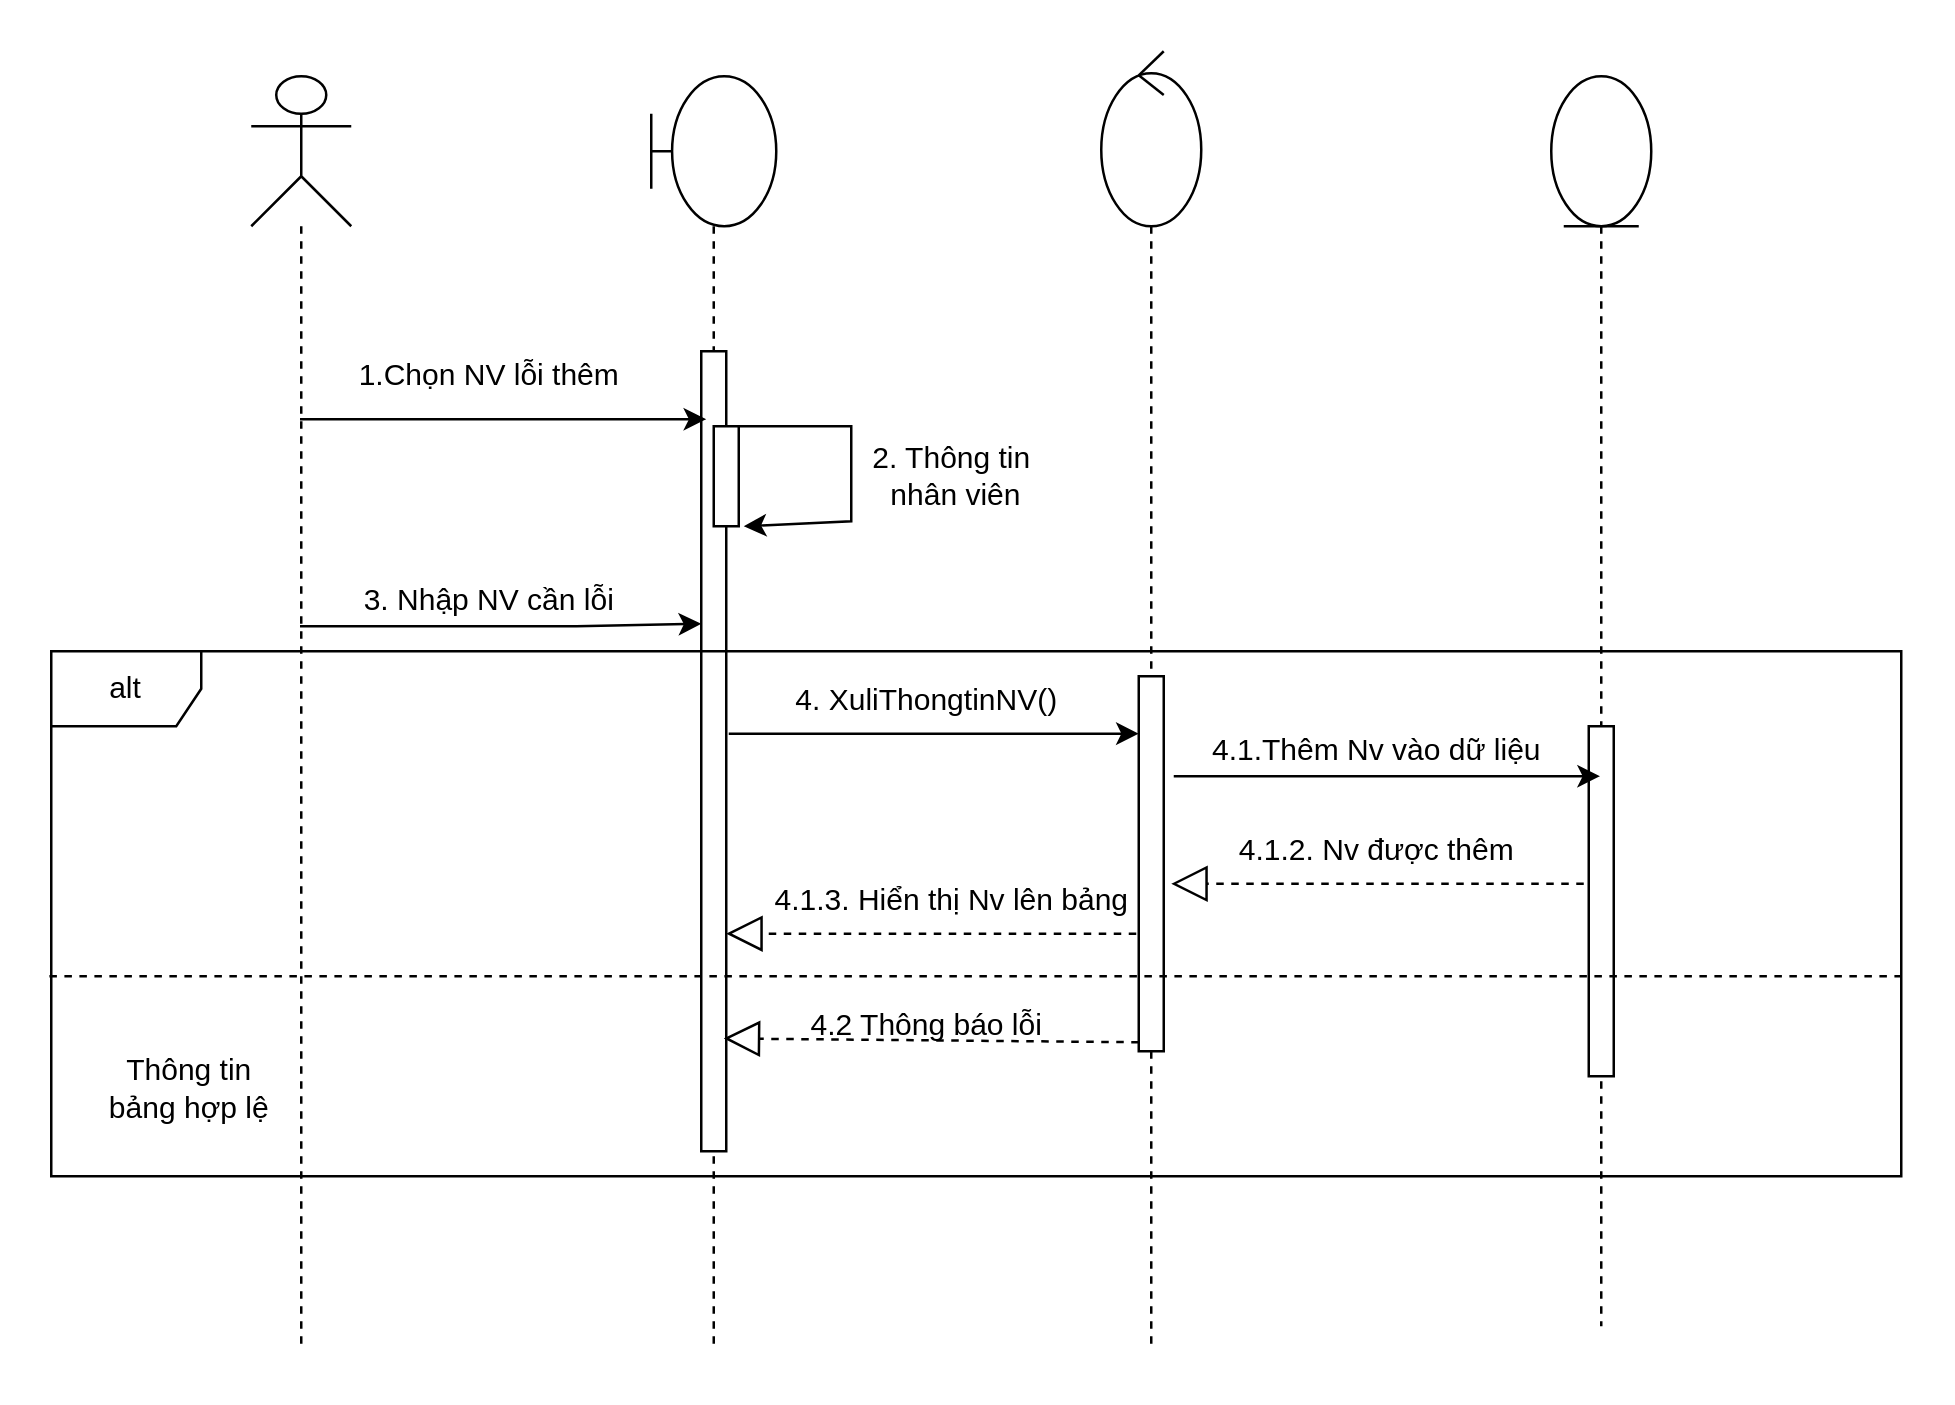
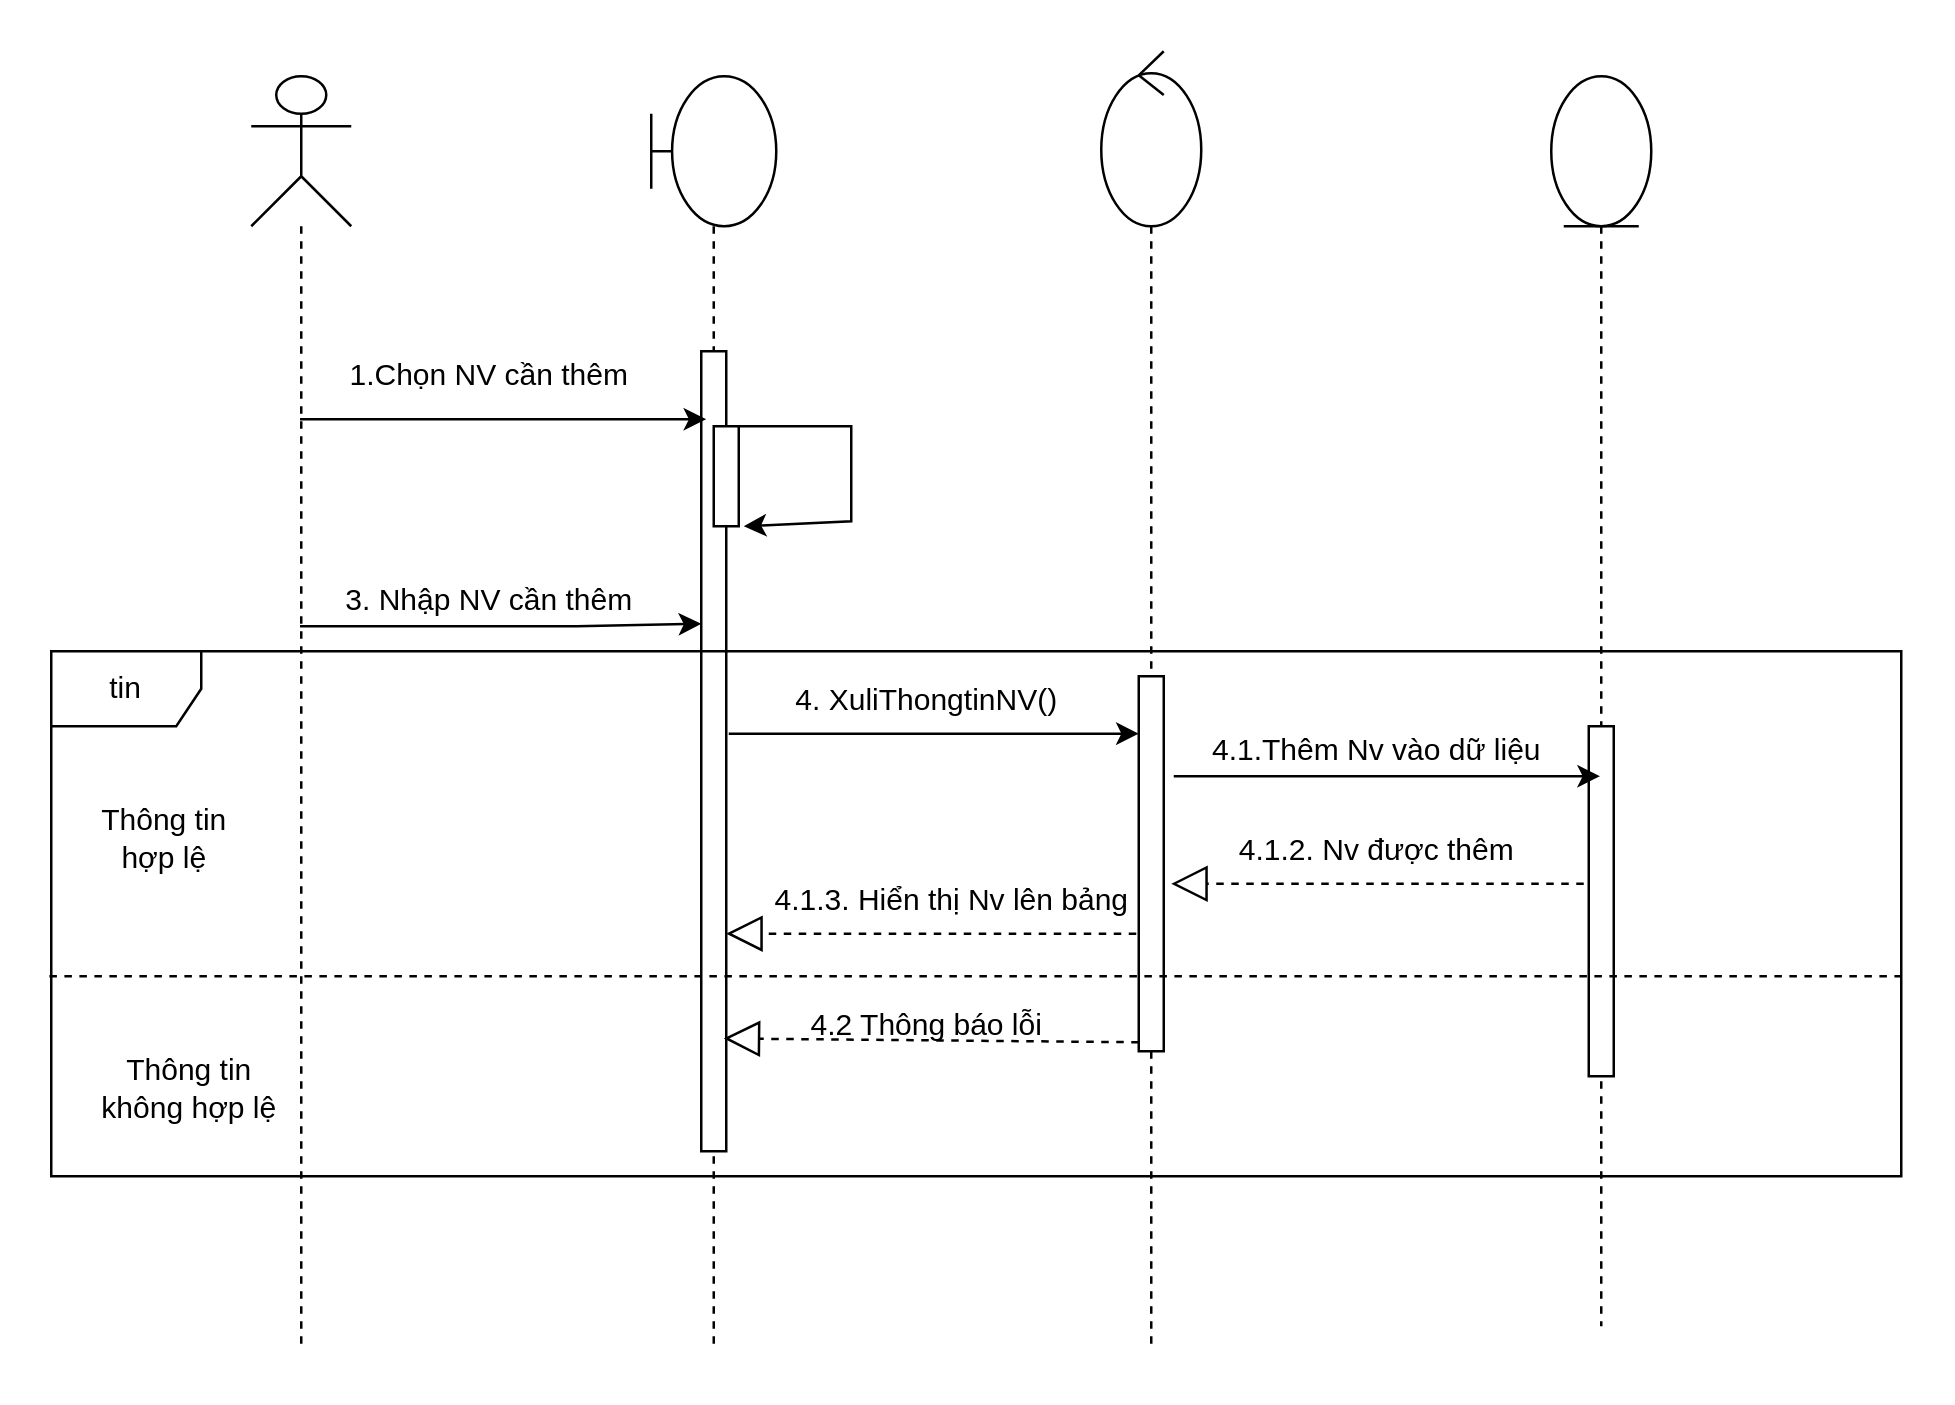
(490, 376) -> (490, 376)
(951, 476) -> none
(490, 601) -> (490, 601)
(126, 689) -> (126, 689)
none -> (164, 839)
(190, 1089) -> (190, 1089)
